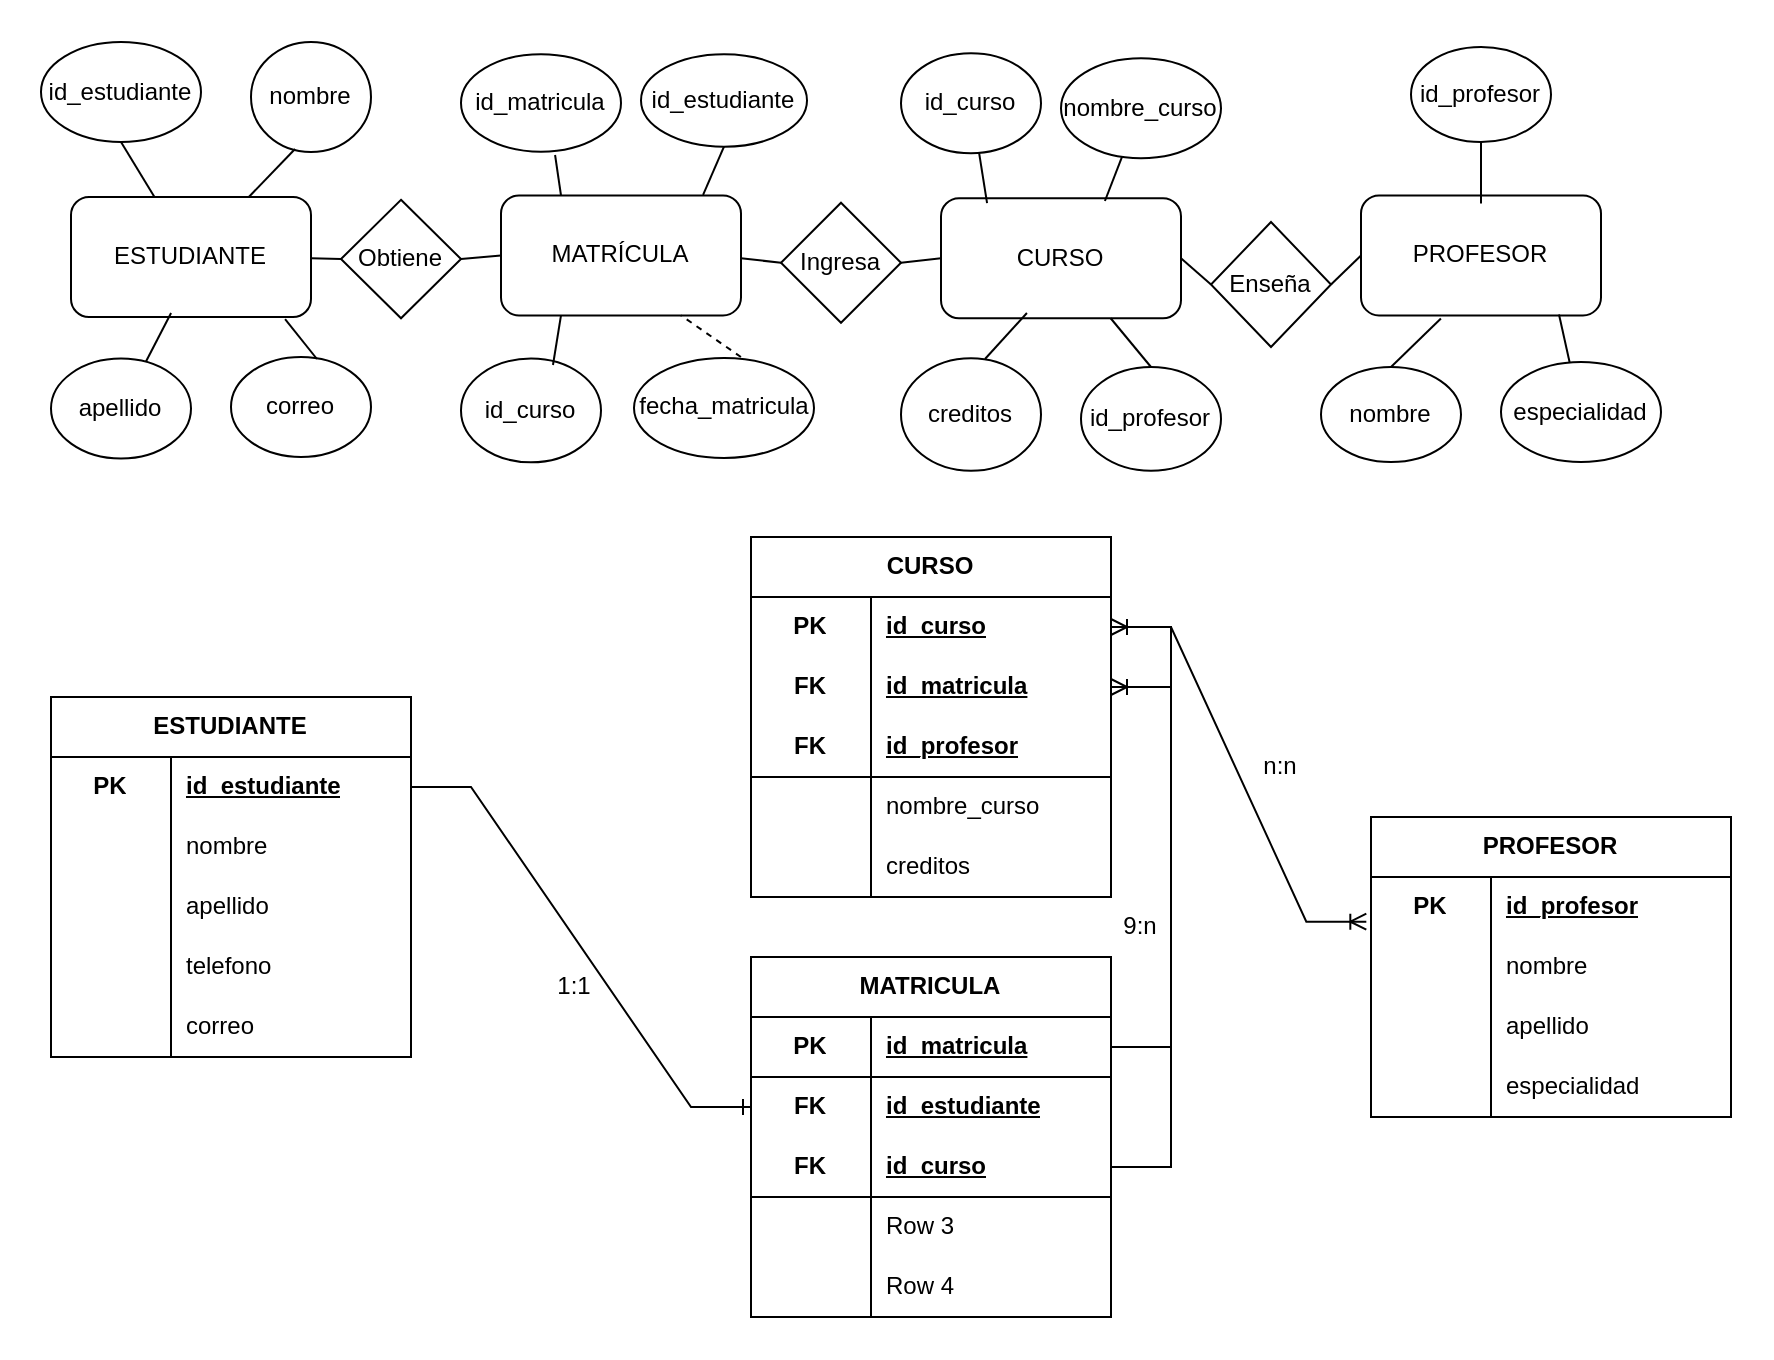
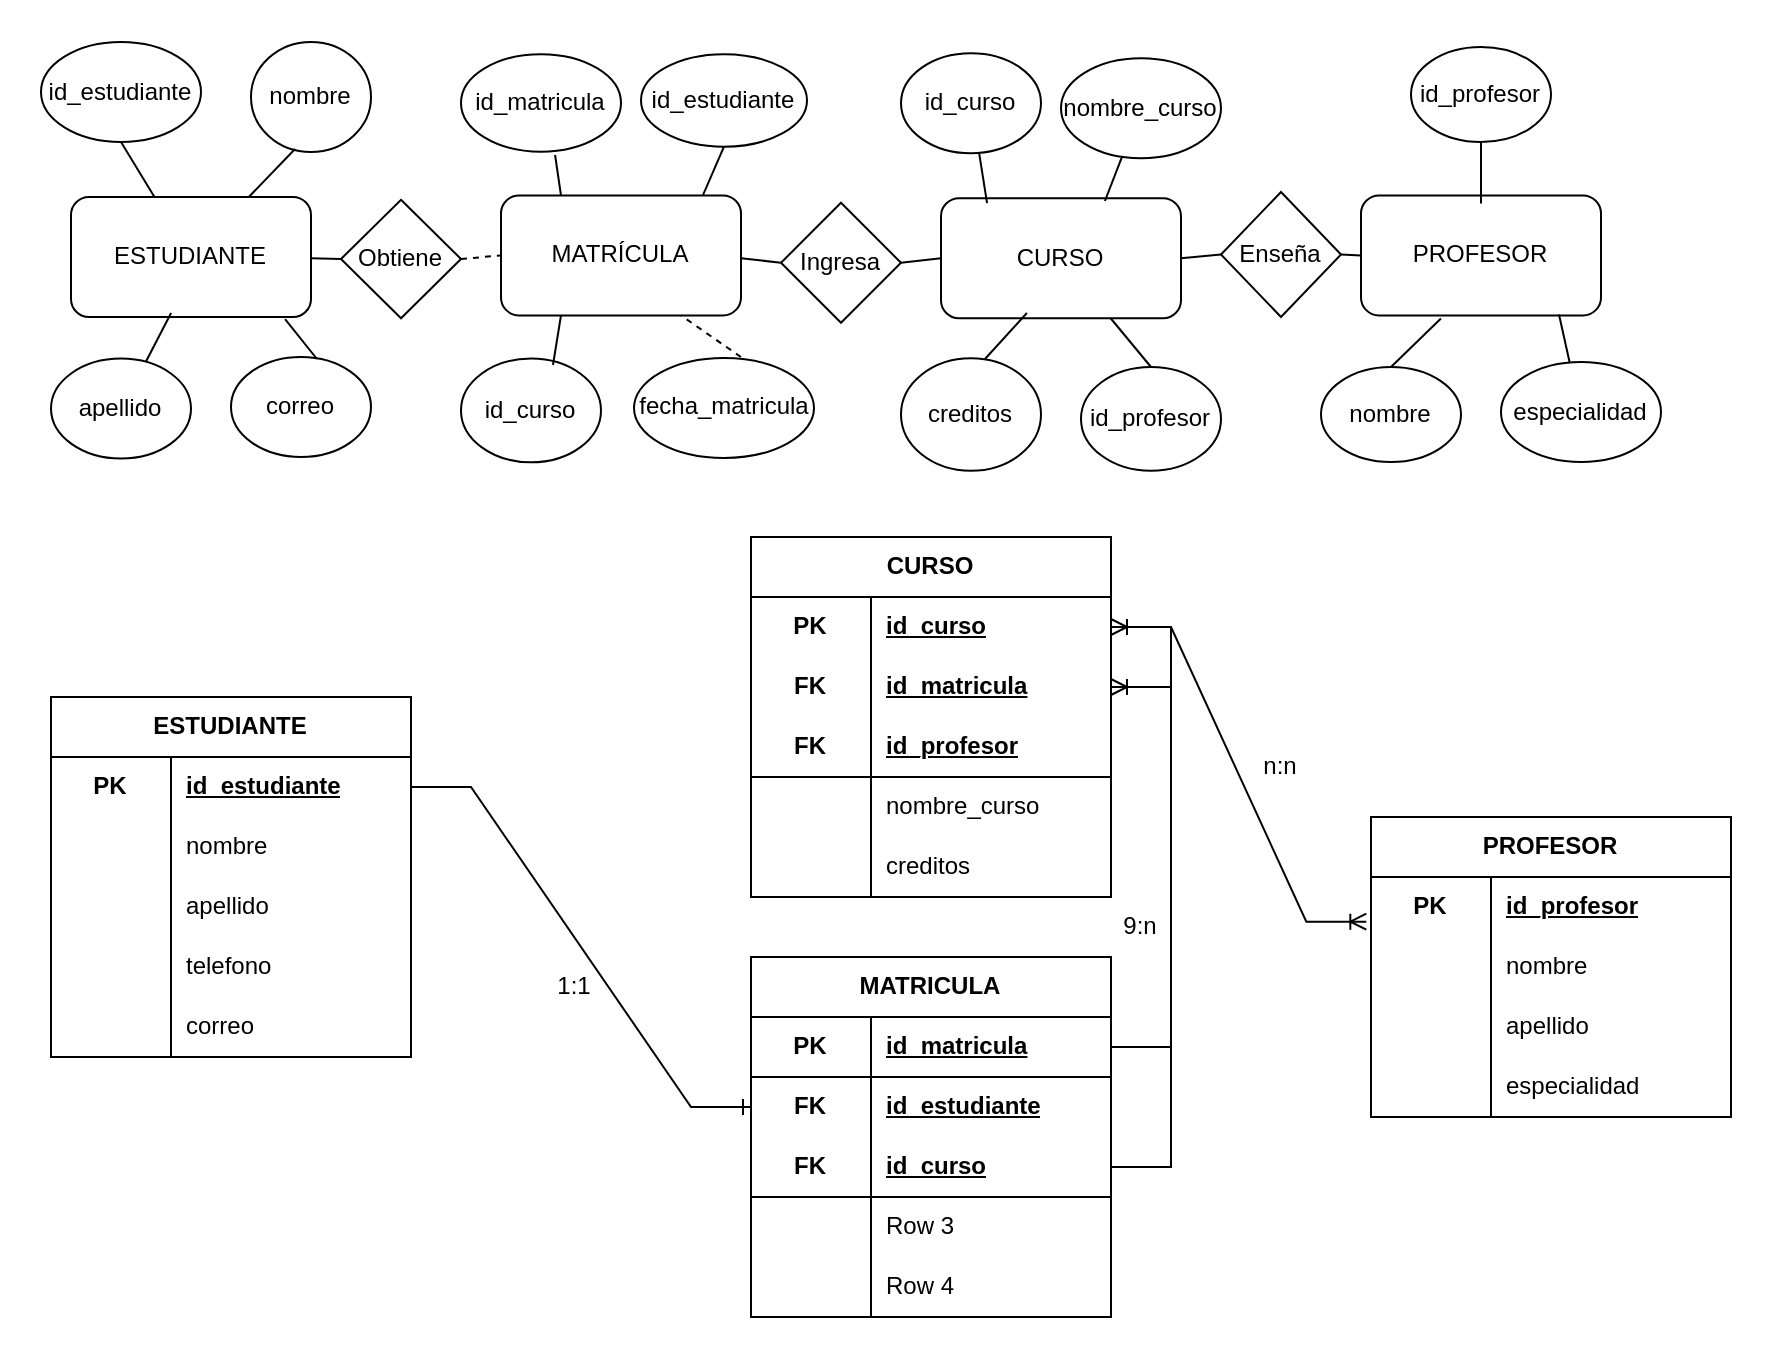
(481, 257) -> (481, 257)
(1271, 285) -> (1281, 255)
